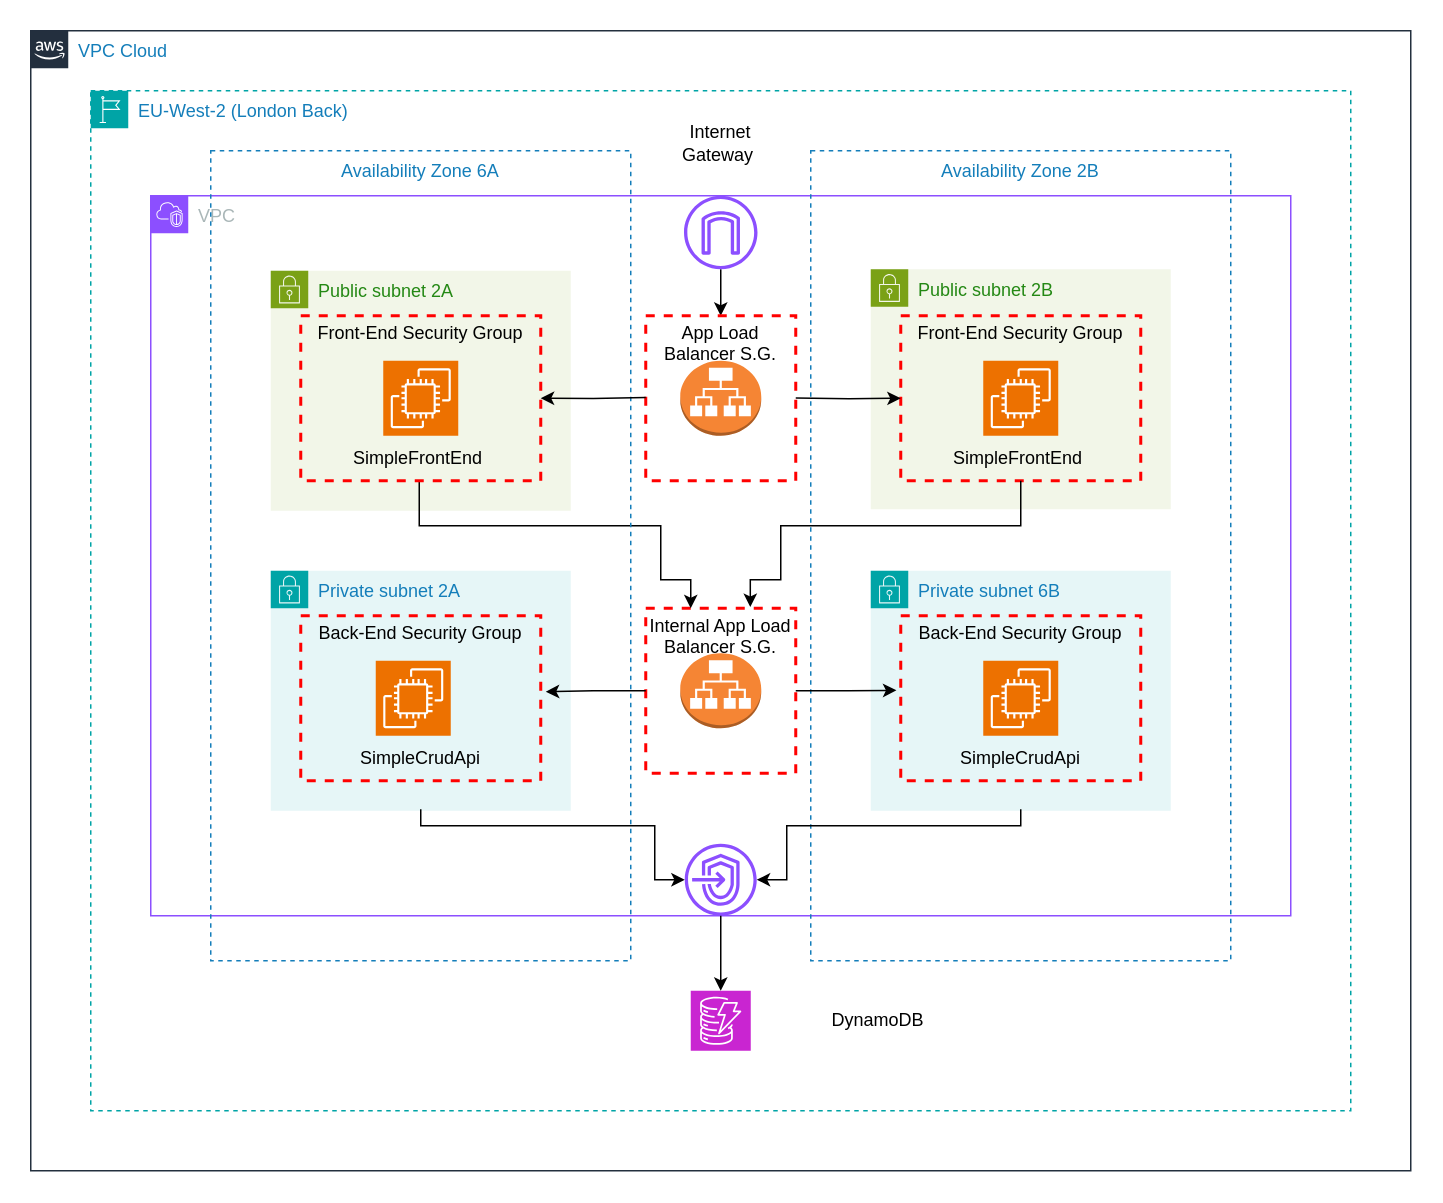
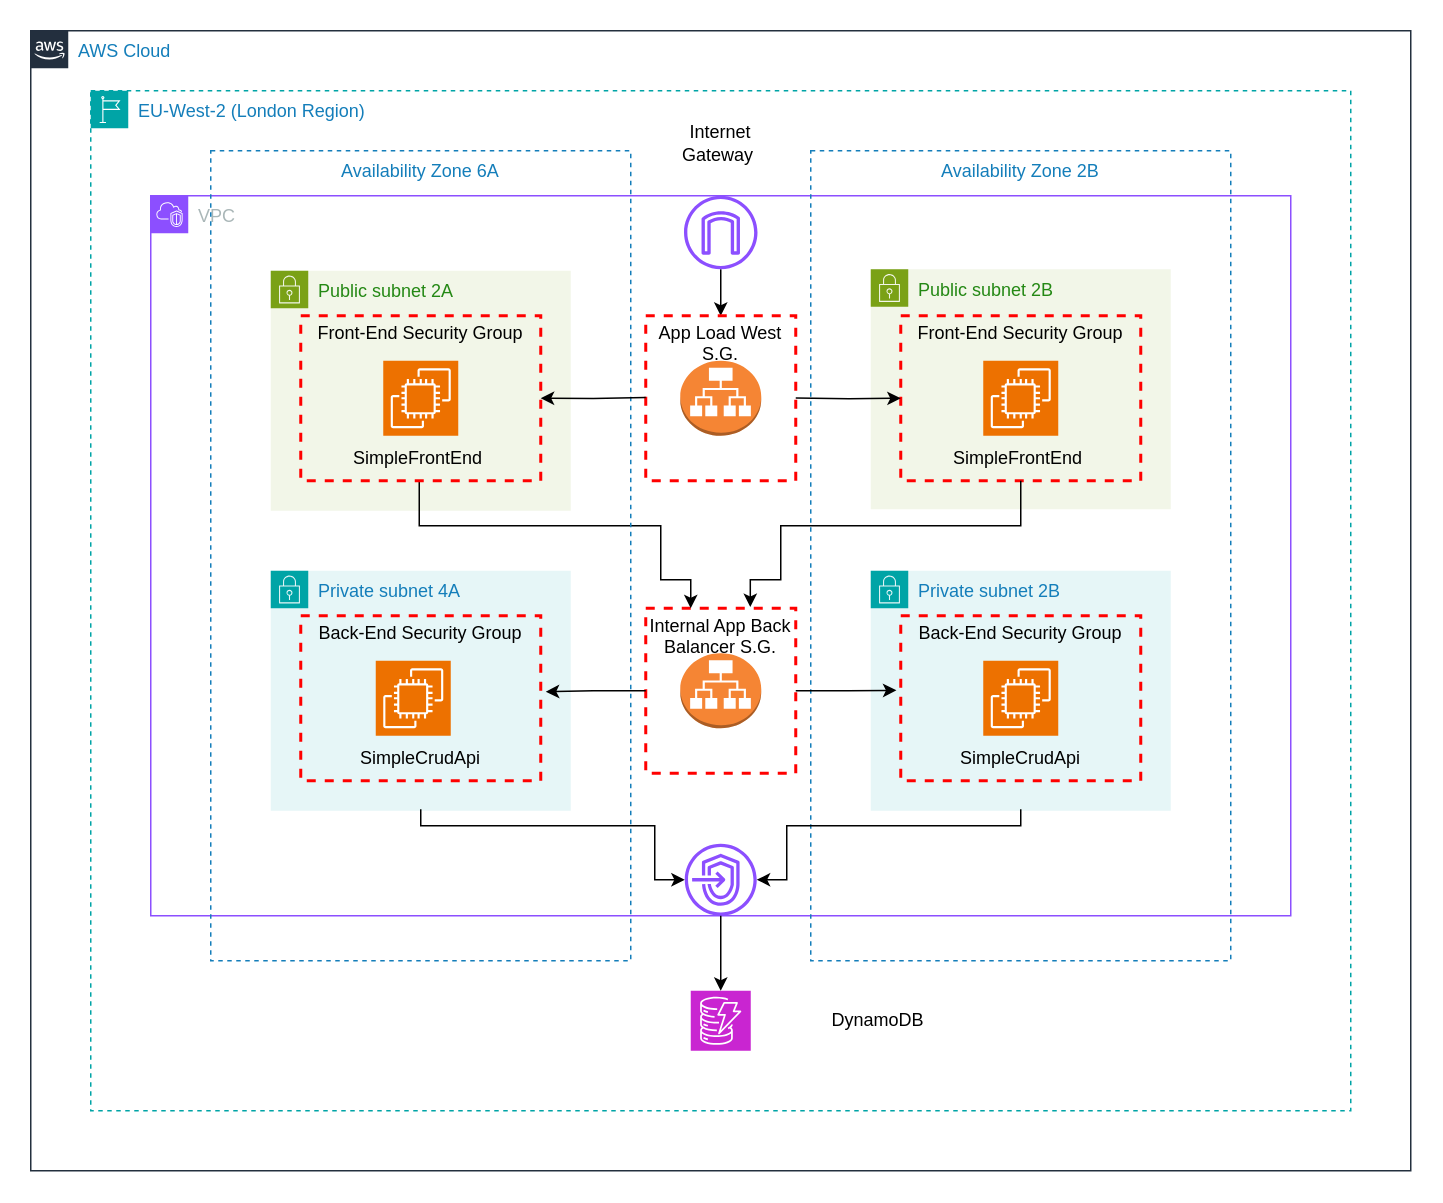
(119, 52) -> (119, 52)
(250, 112) -> (258, 112)
(721, 345) -> (721, 345)
(397, 592) -> (397, 592)
(997, 592) -> (997, 592)
(721, 637) -> (721, 637)
